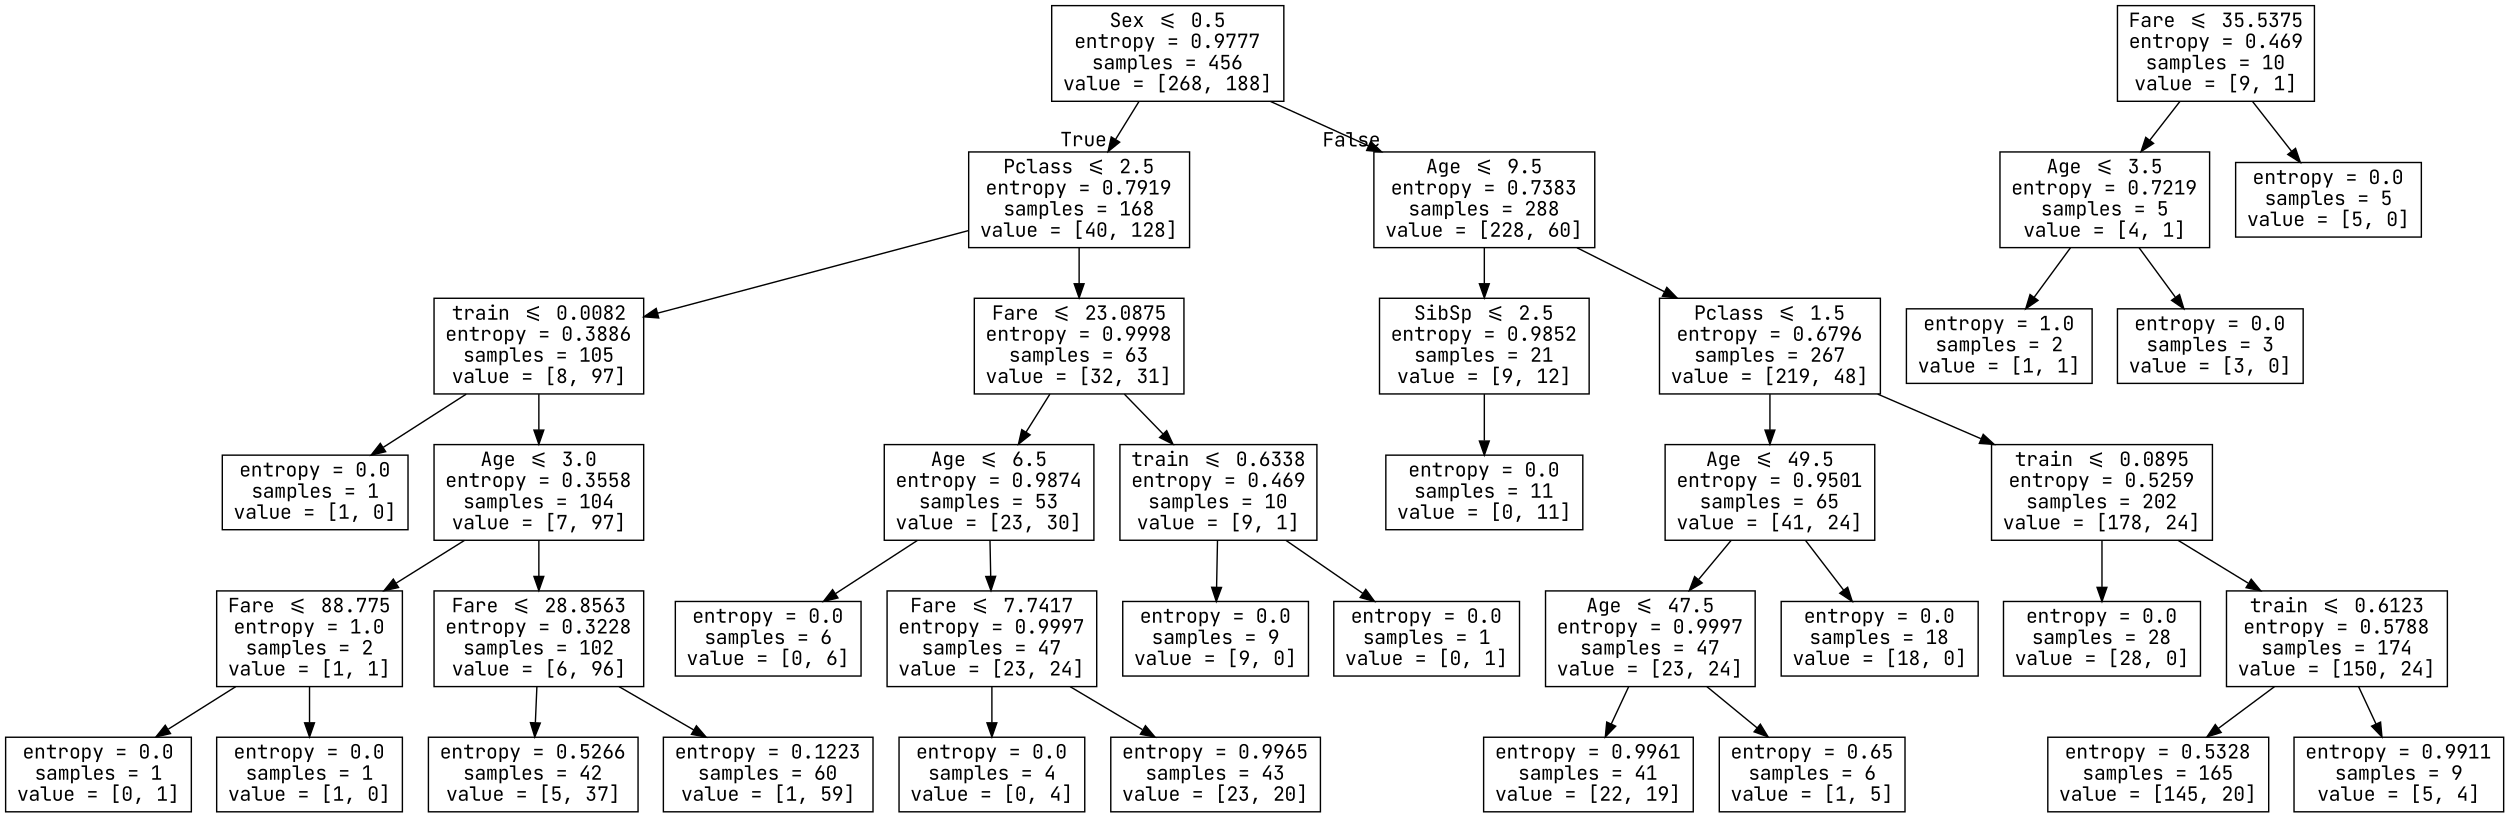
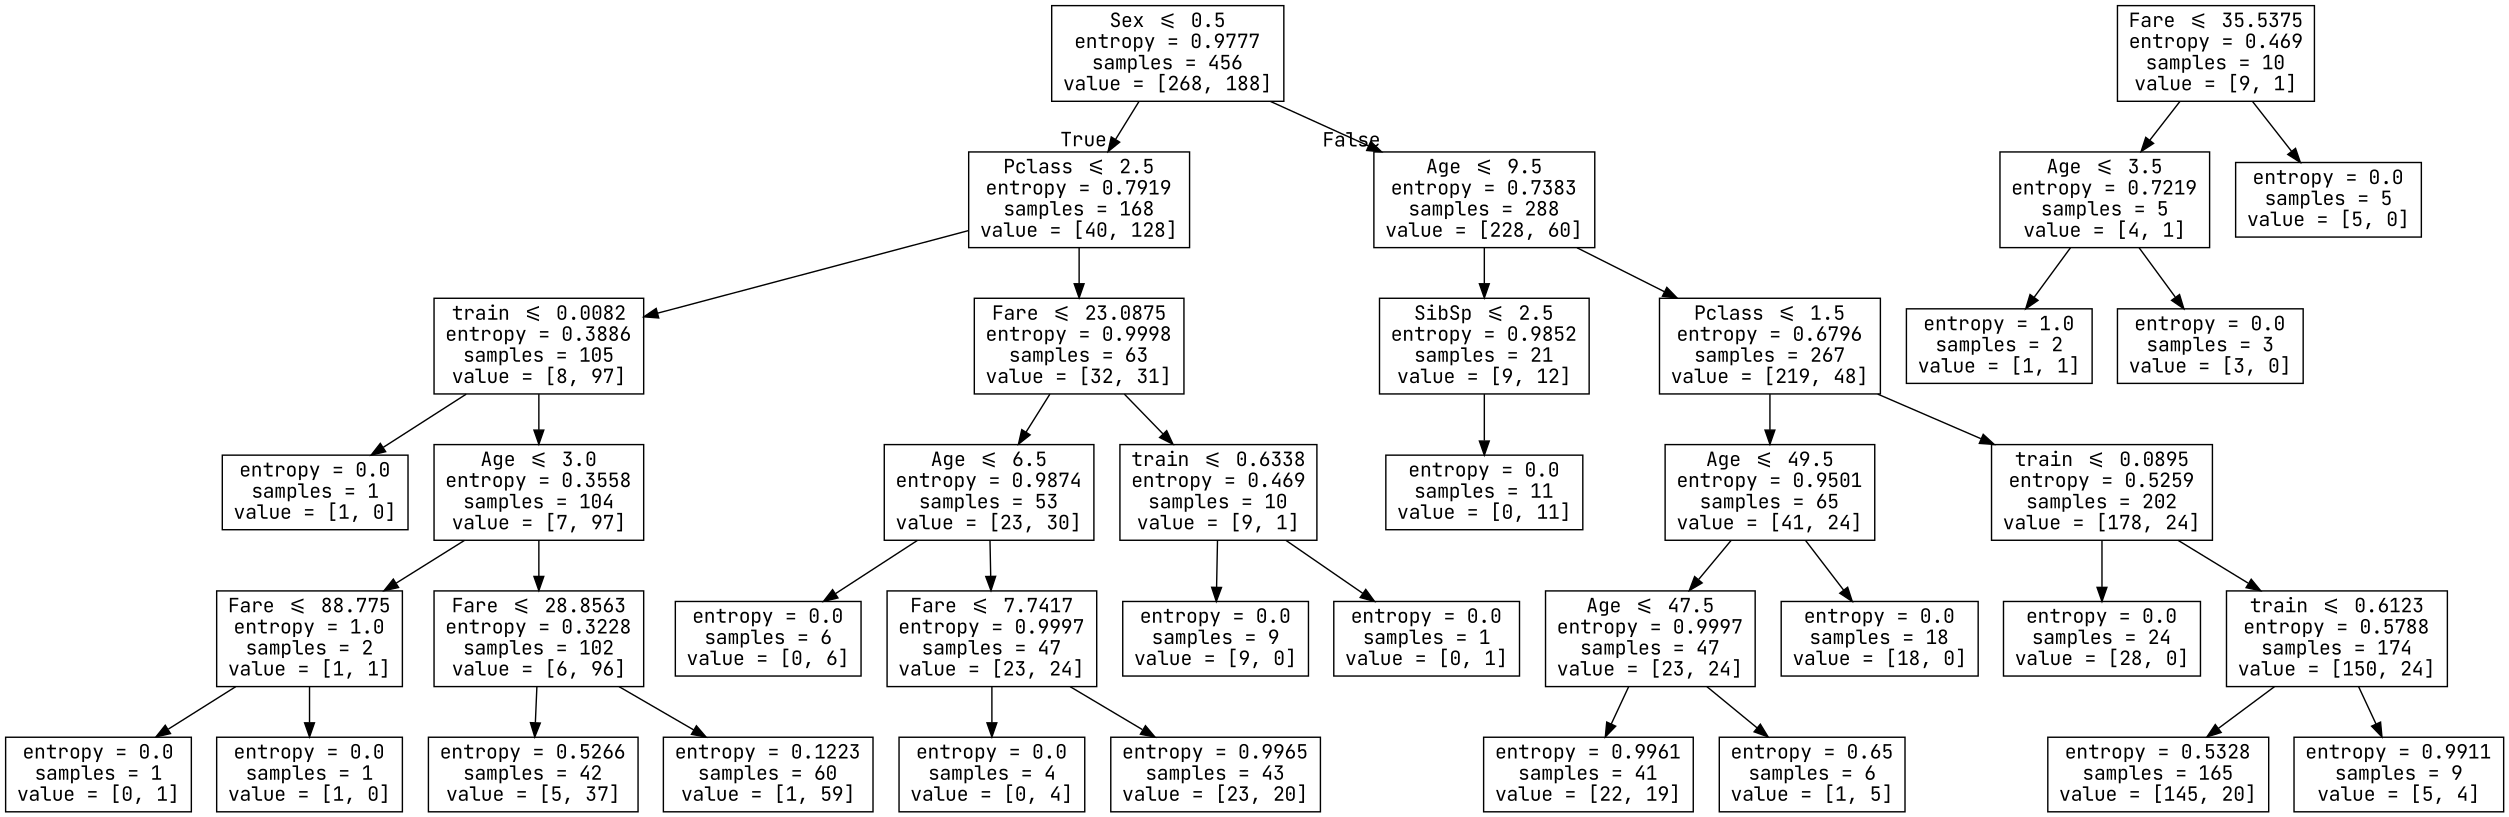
(2102, 639) -> (2102, 639)
